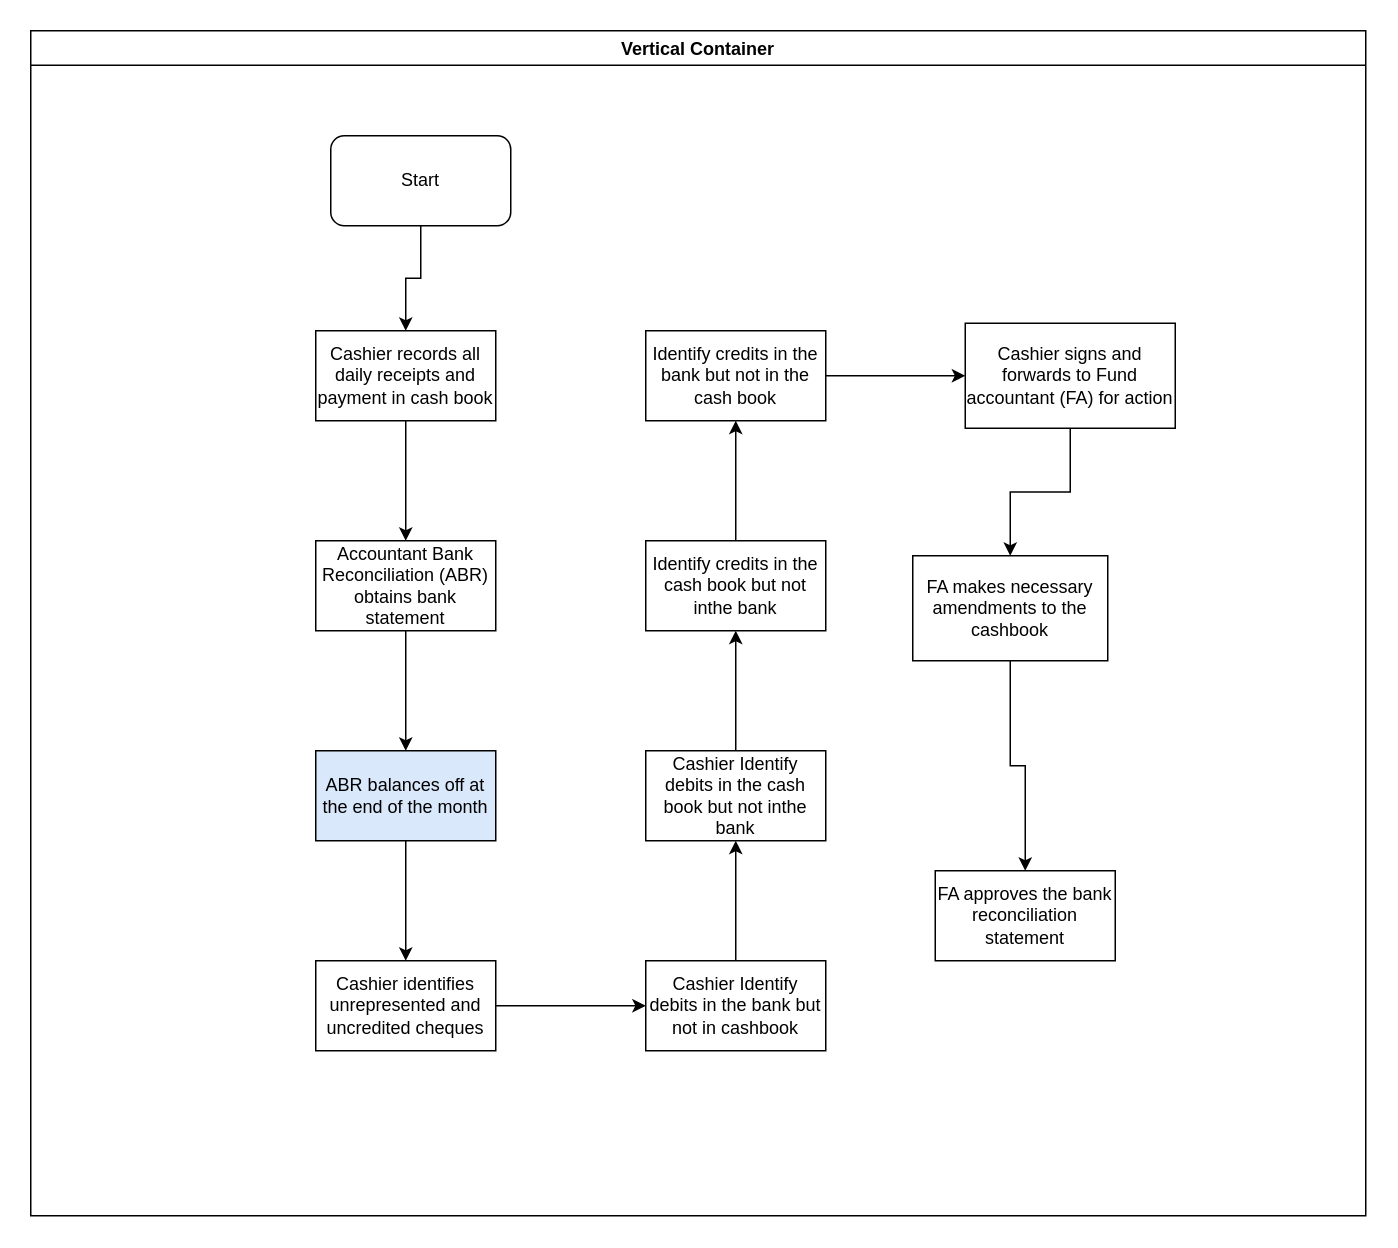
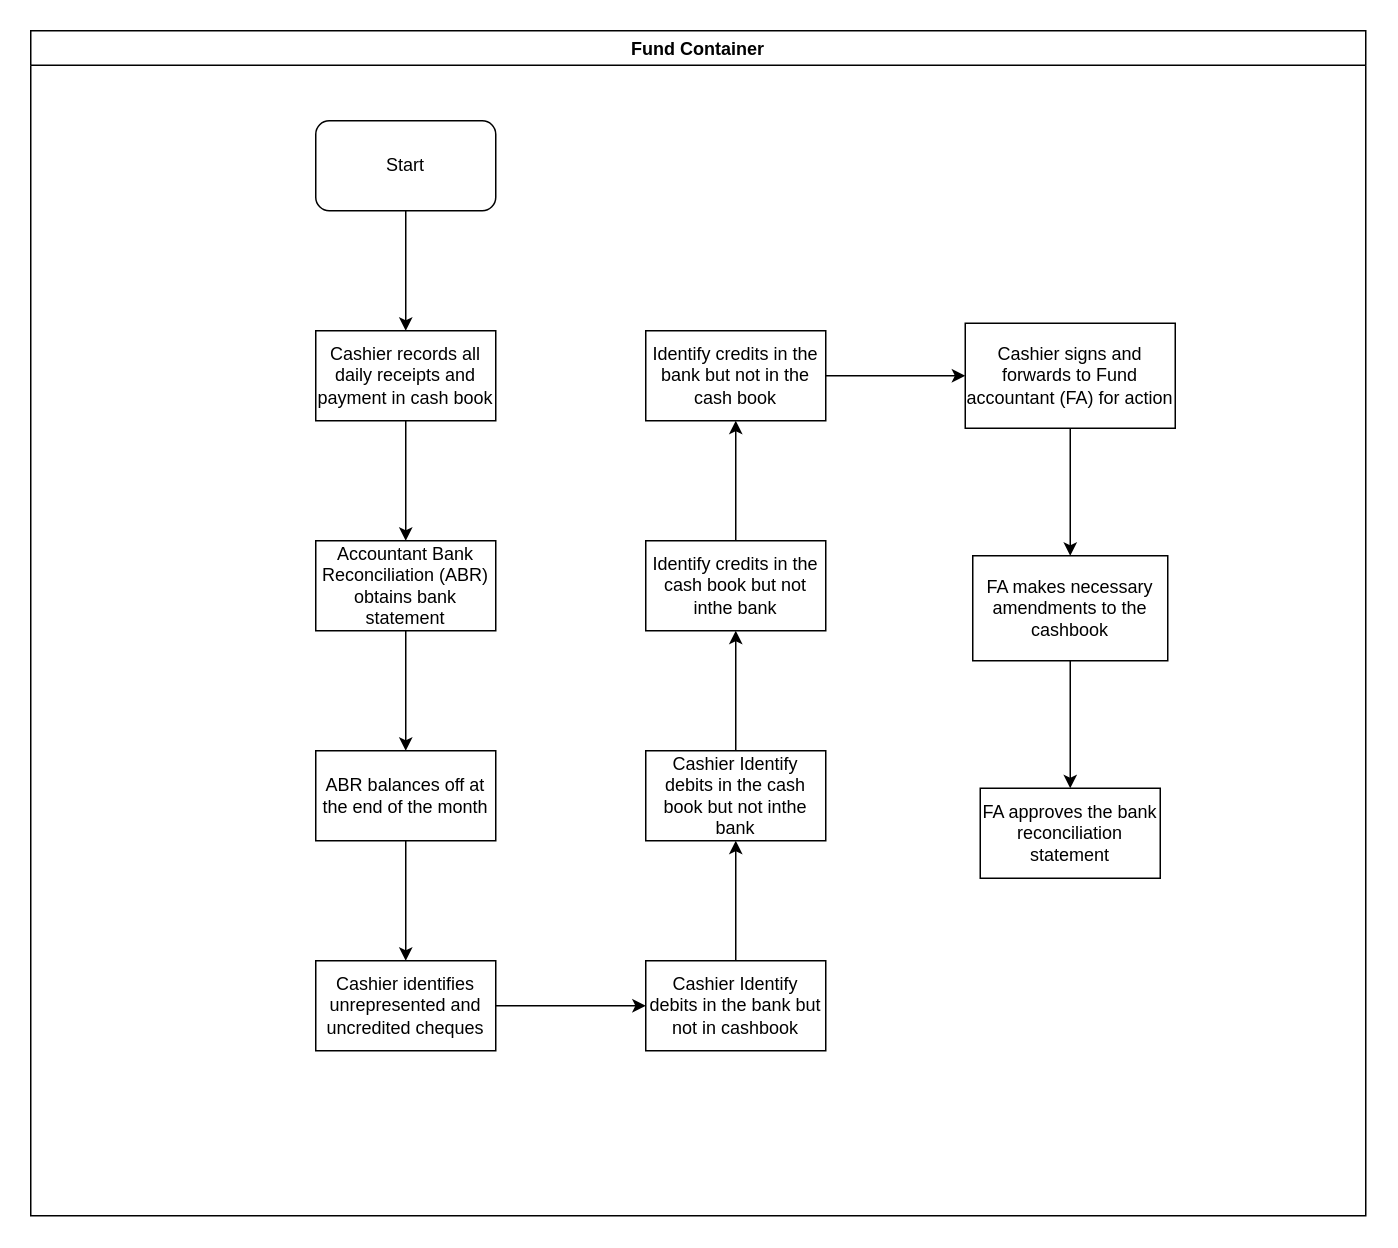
(698, 49) -> (698, 49)
(421, 181) -> (406, 166)
(1010, 608) -> (1070, 608)
(406, 796) -> (406, 796)
(1025, 916) -> (1070, 833)
